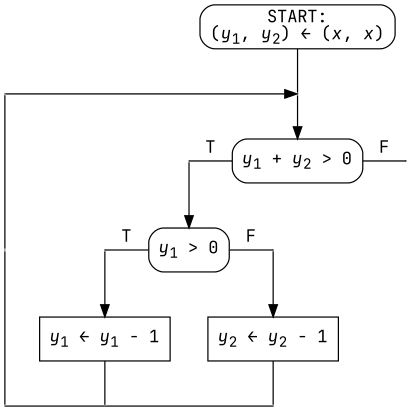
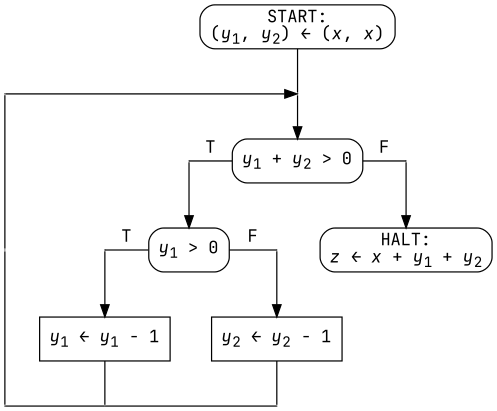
none -> (406, 250)
